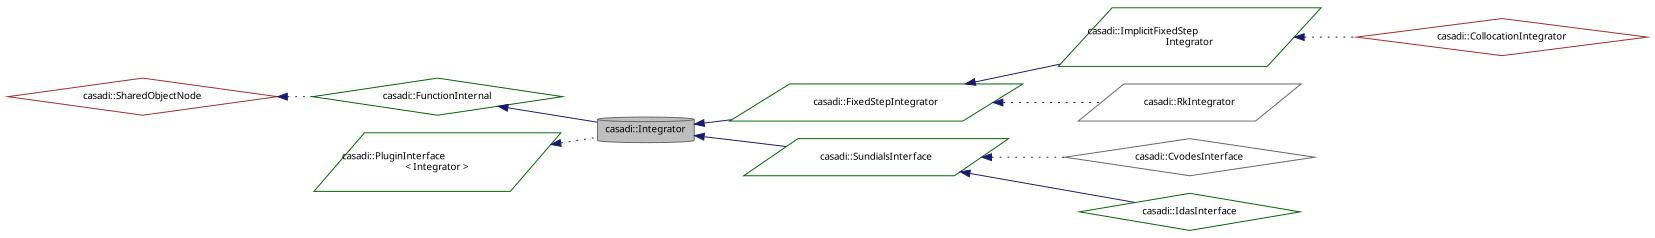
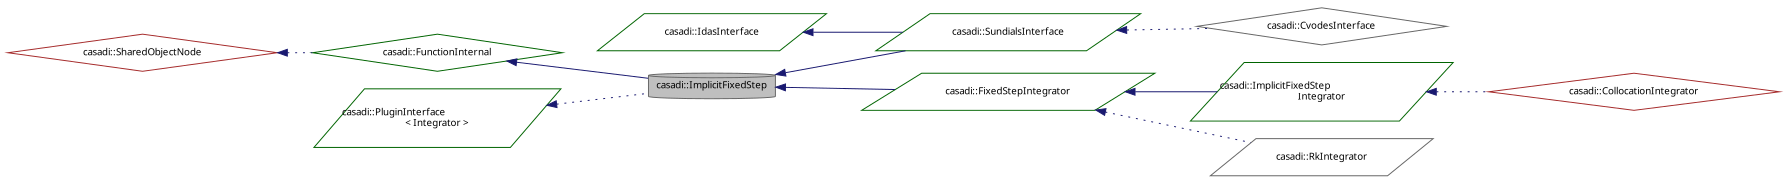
(646, 130) -> (712, 86)
(1052, 188) -> (858, 32)
(1190, 212) -> (712, 32)
